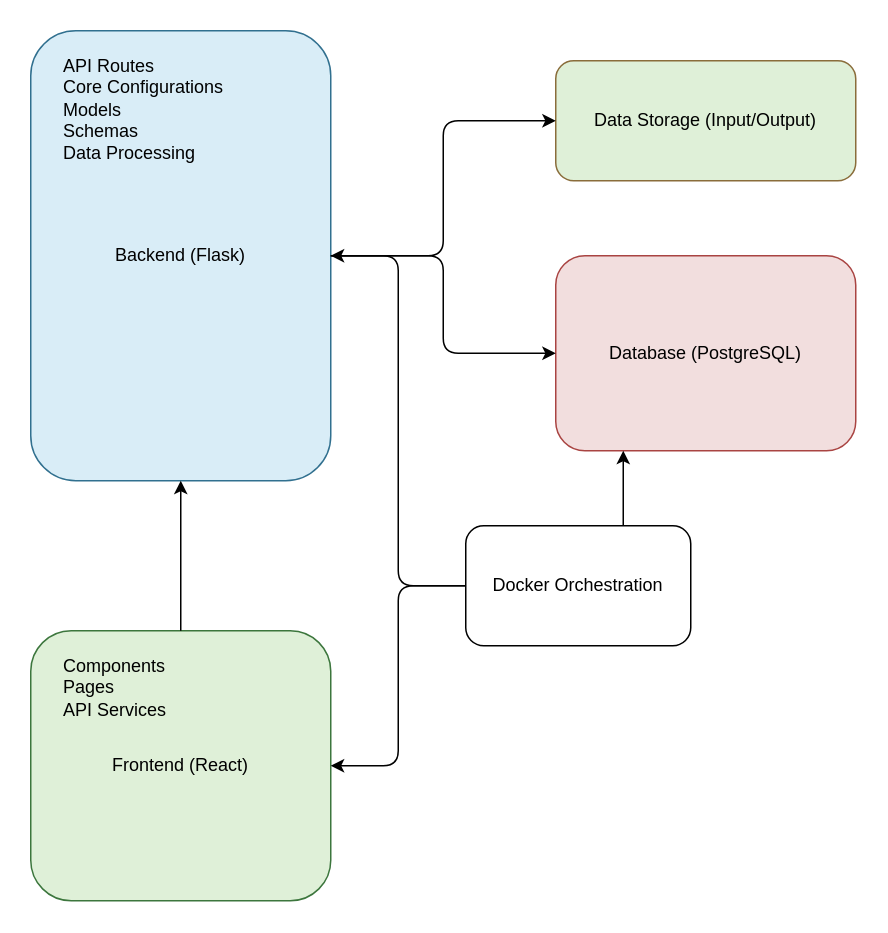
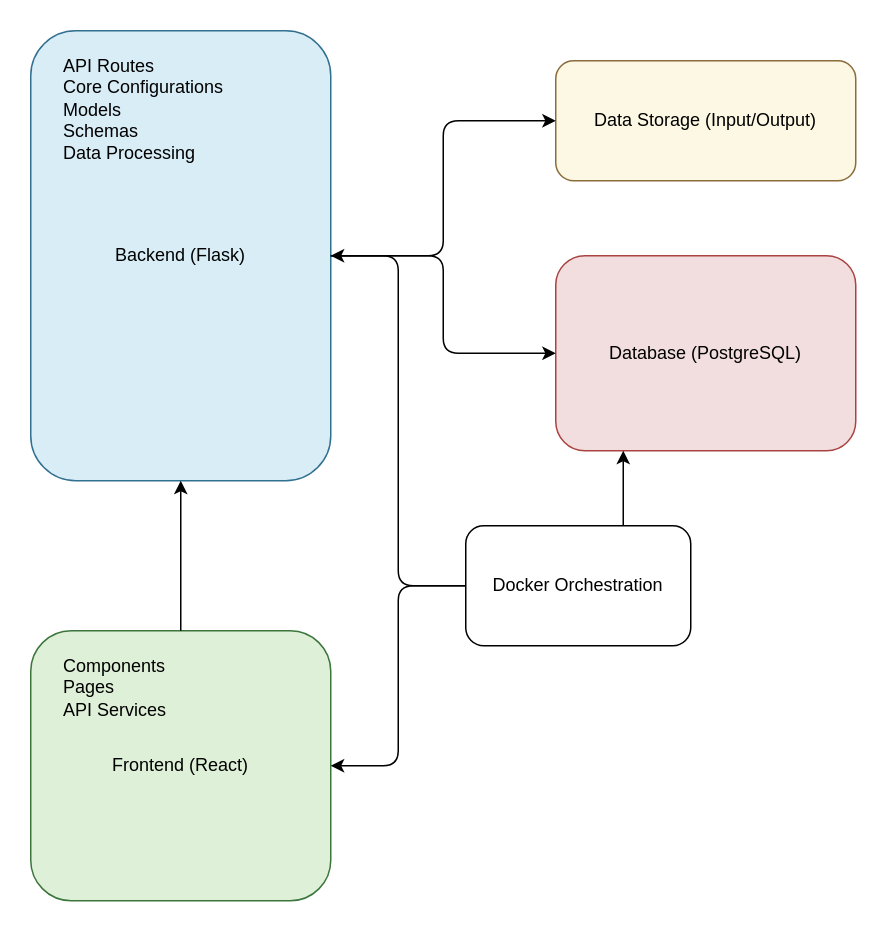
(706, 121) -> (706, 121)
